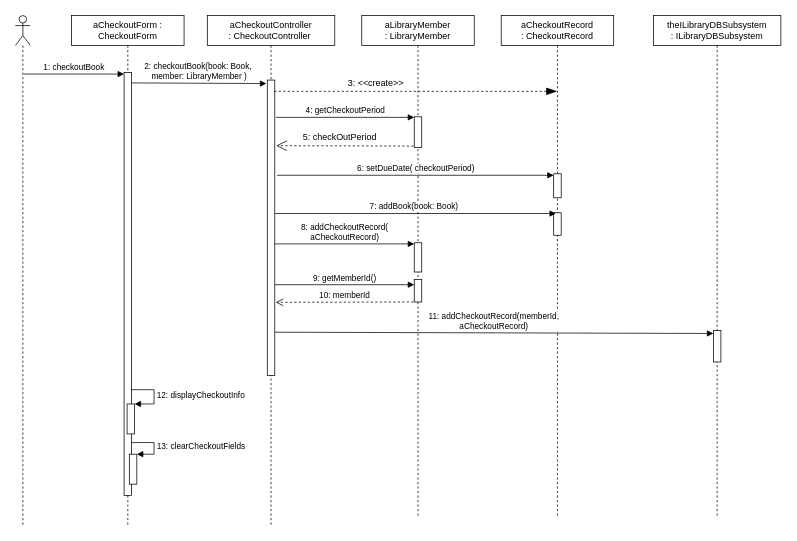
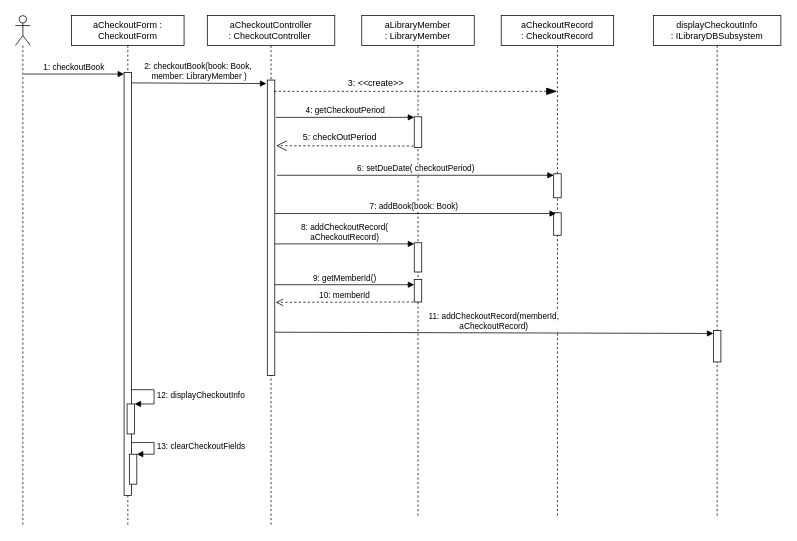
(717, 30) -> (717, 30)
